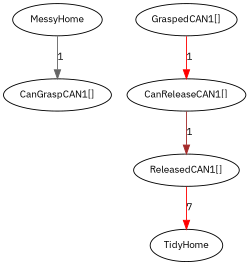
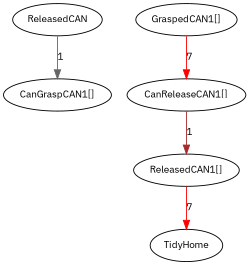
(57, 20) -> (57, 20)
(190, 57) -> (190, 57)
